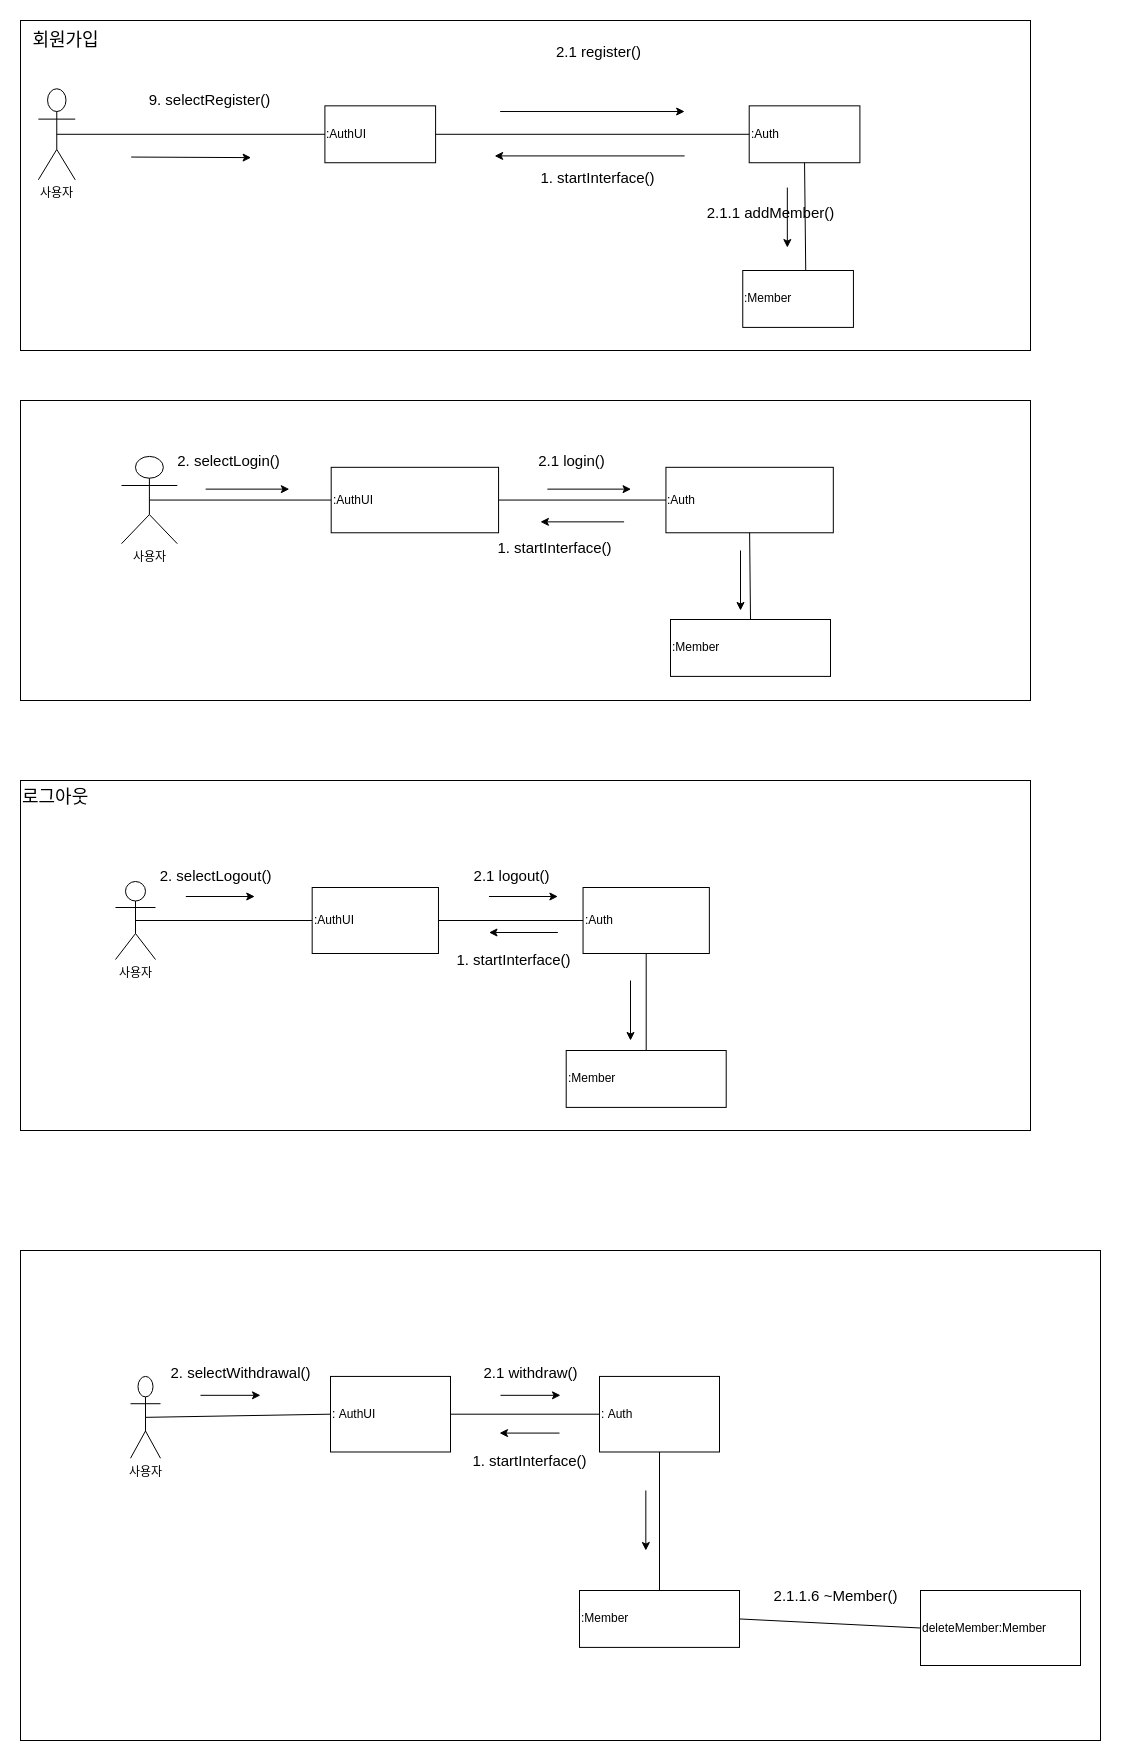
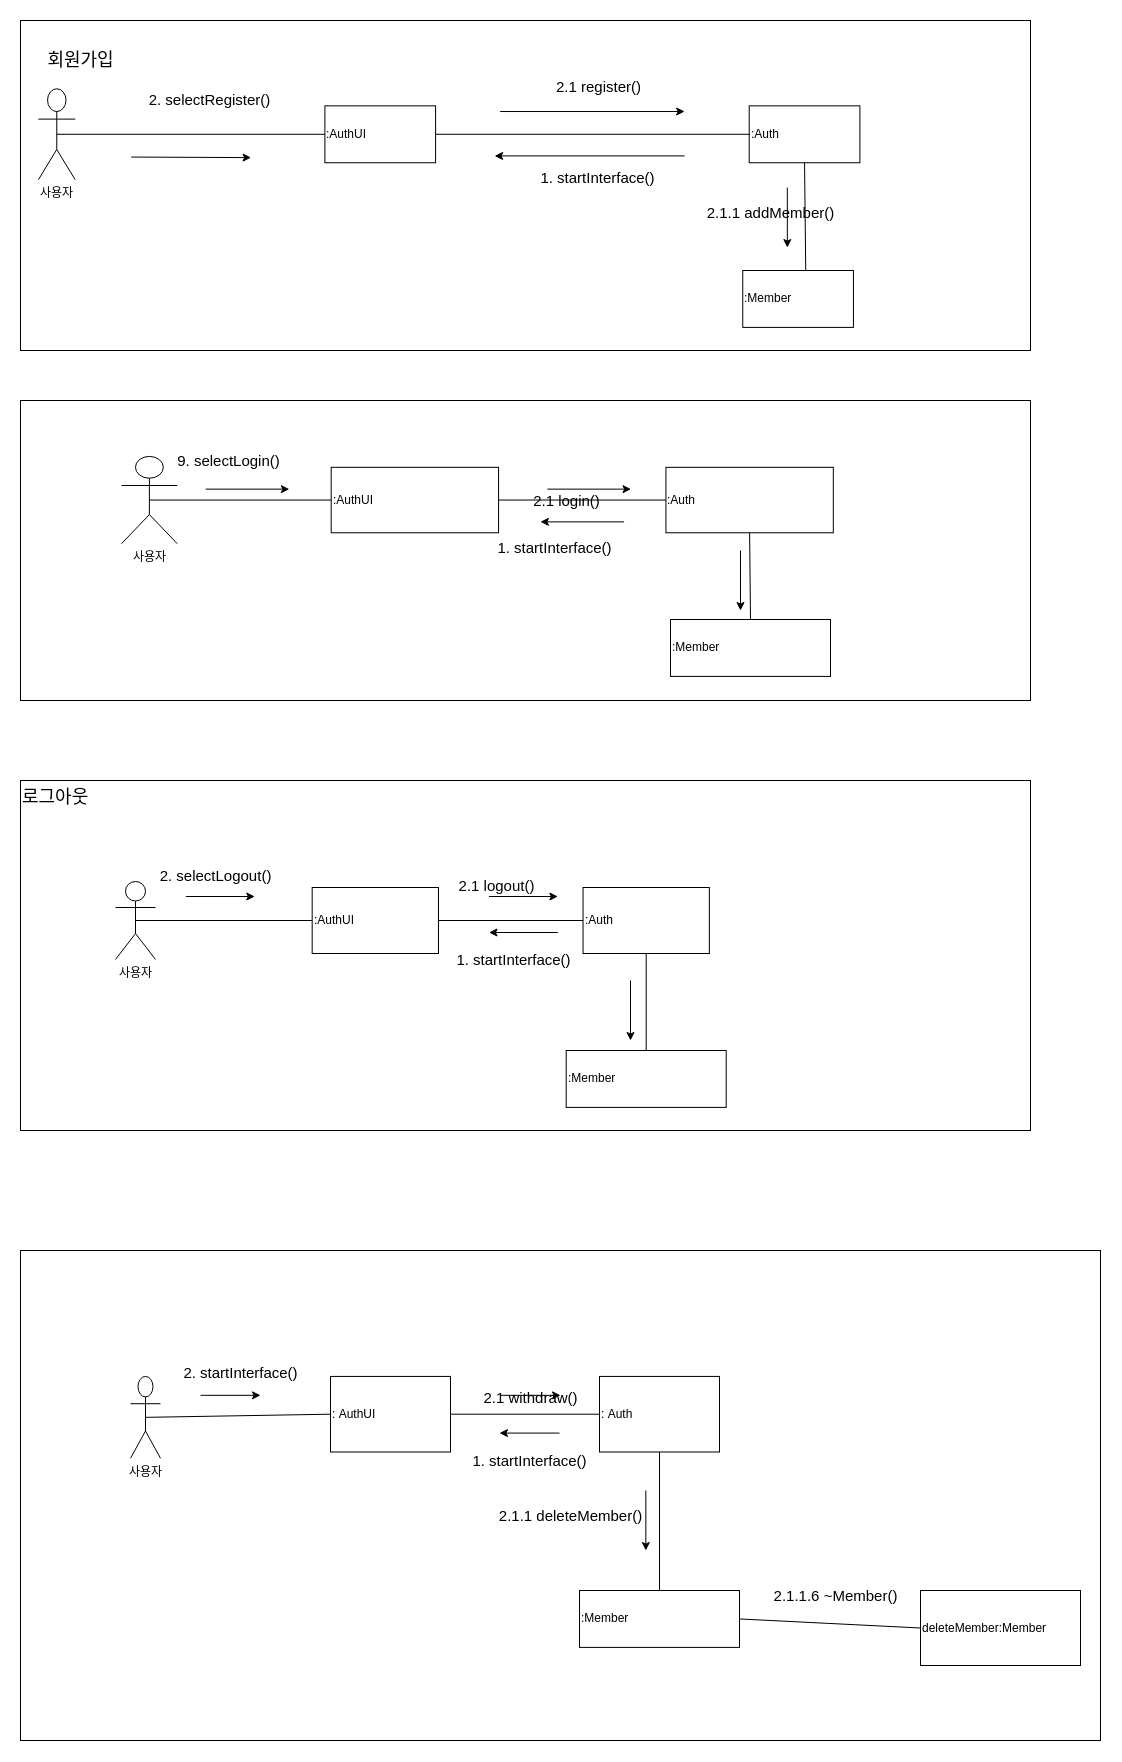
(66, 41) -> (81, 61)
(599, 52) -> (599, 87)
(210, 100) -> (210, 100)
(229, 461) -> (229, 461)
(571, 461) -> (566, 501)
(511, 876) -> (496, 886)
(241, 1373) -> (241, 1373)
(531, 1373) -> (531, 1398)
none -> (571, 1515)
